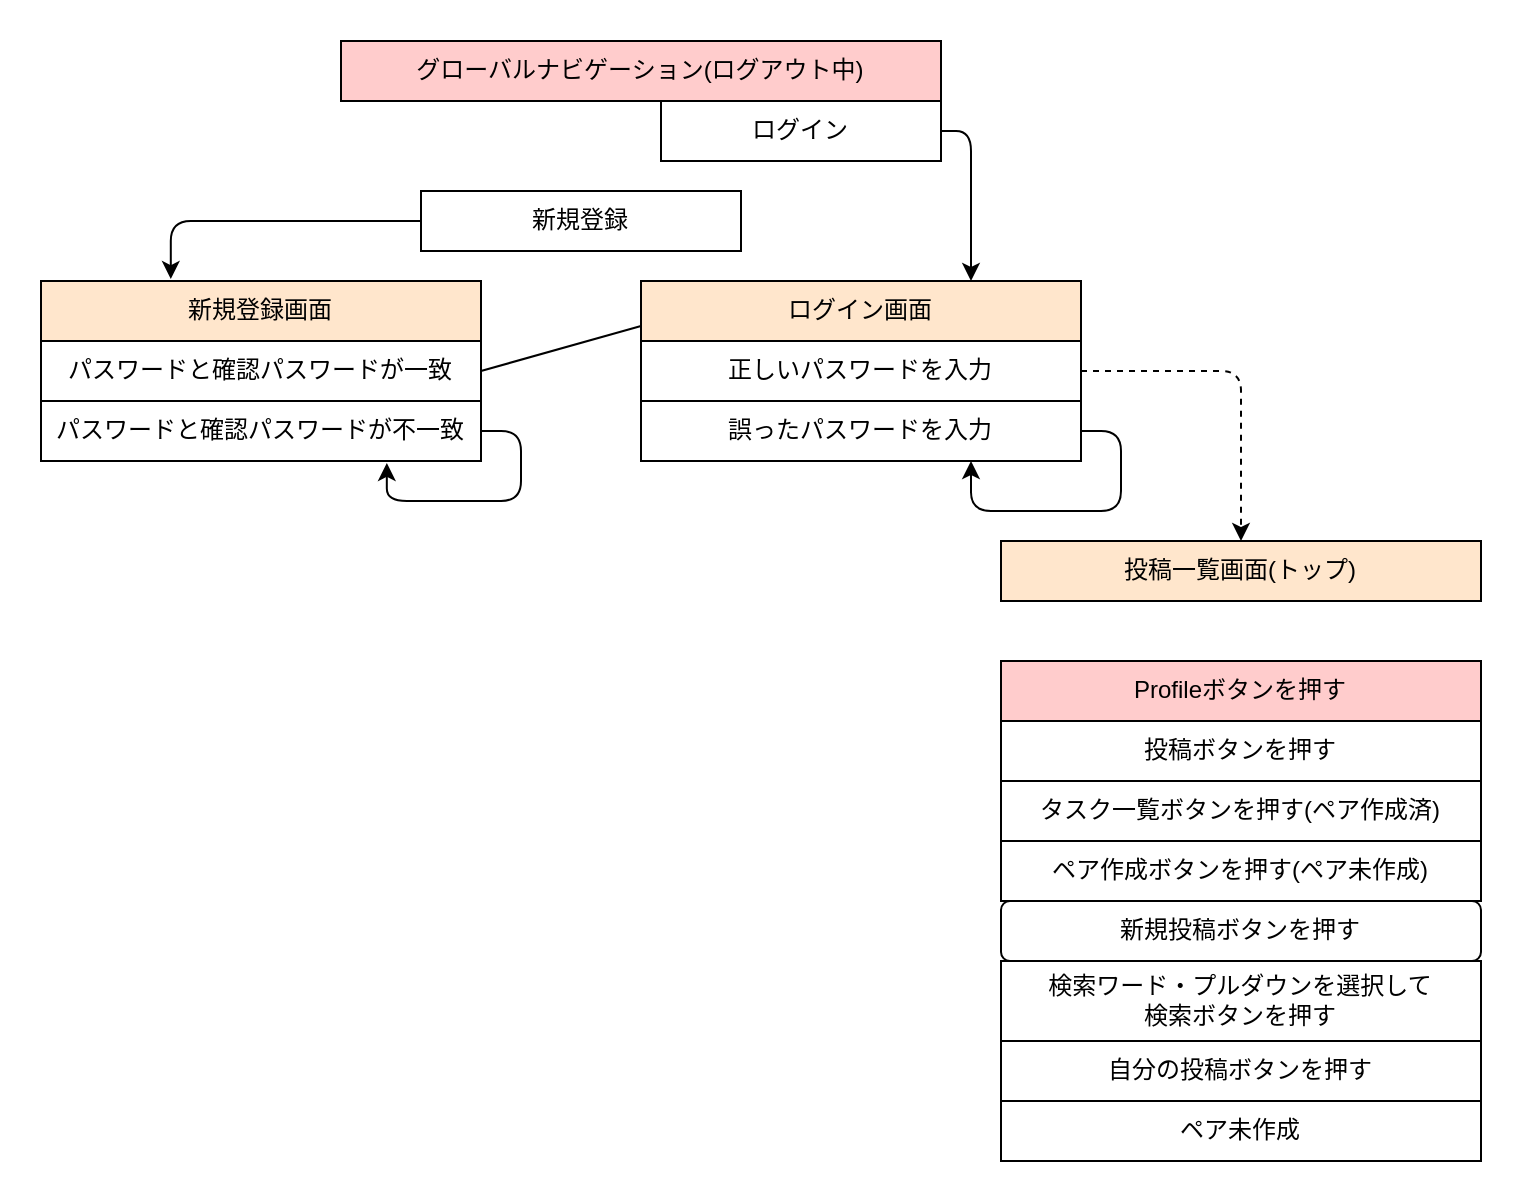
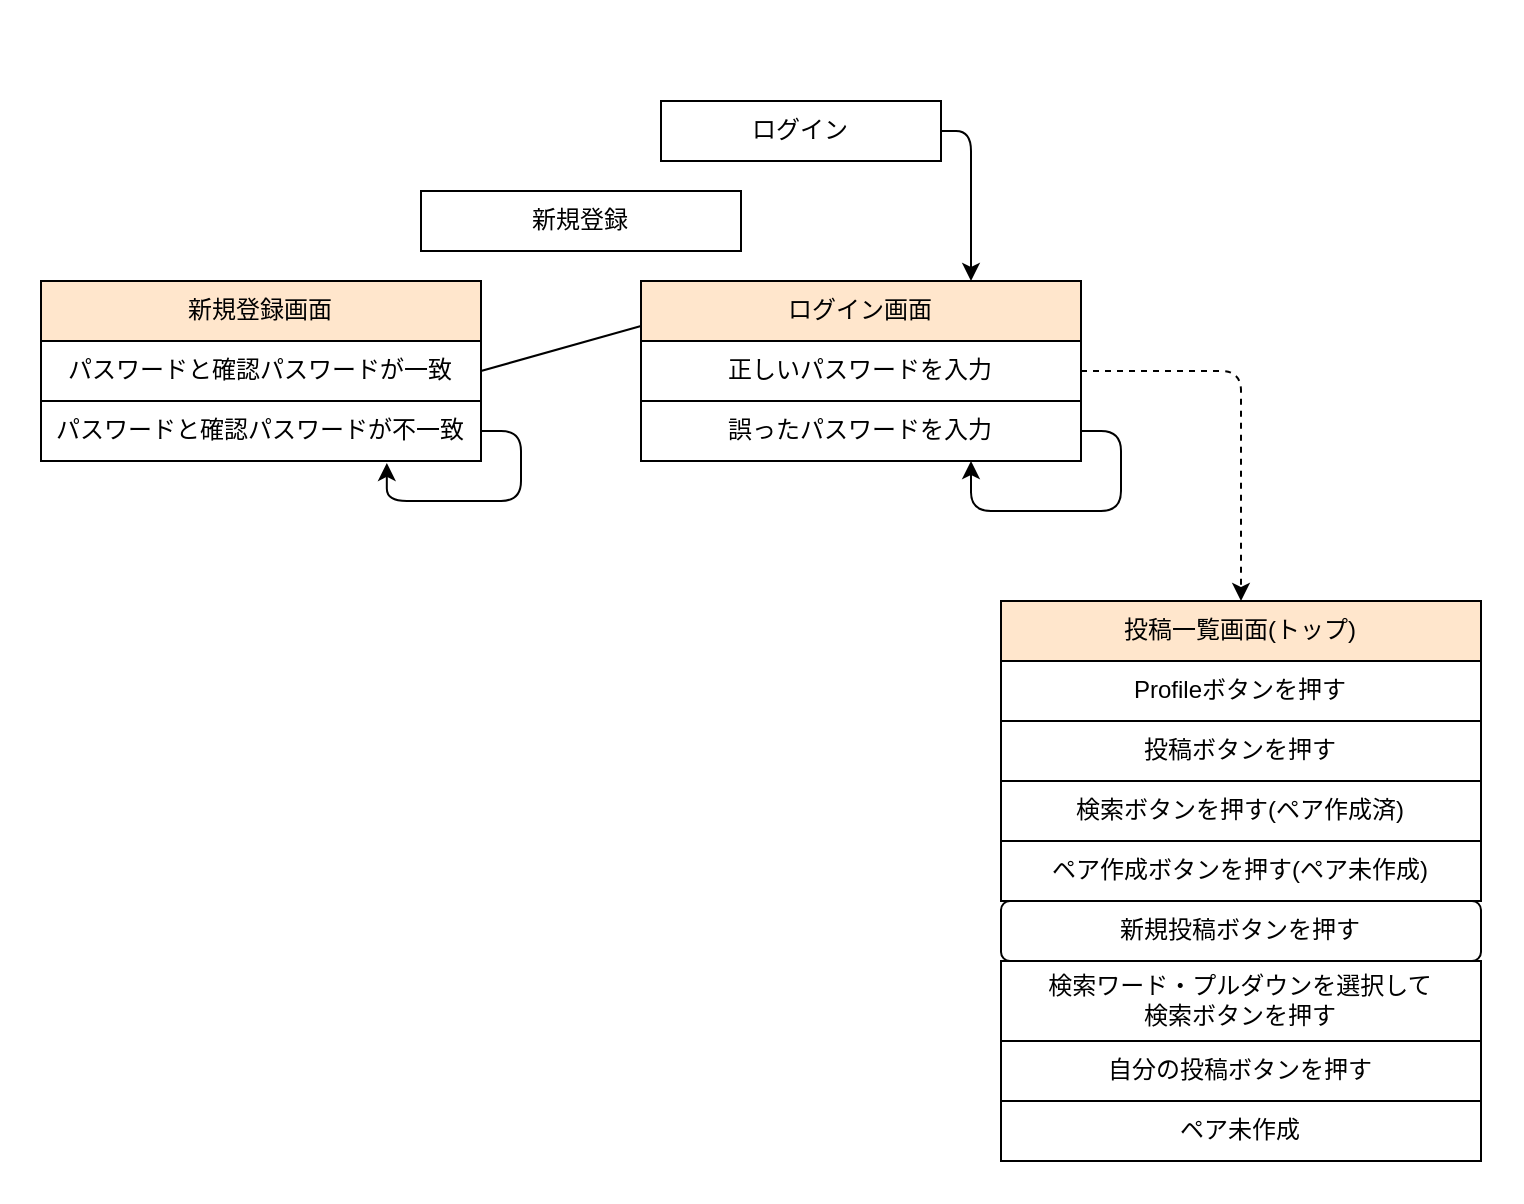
(641, 71) -> none
(281, 221) -> none
(1241, 571) -> (1241, 631)
(1241, 691) -> (1241, 691)
(1241, 811) -> (1241, 811)
